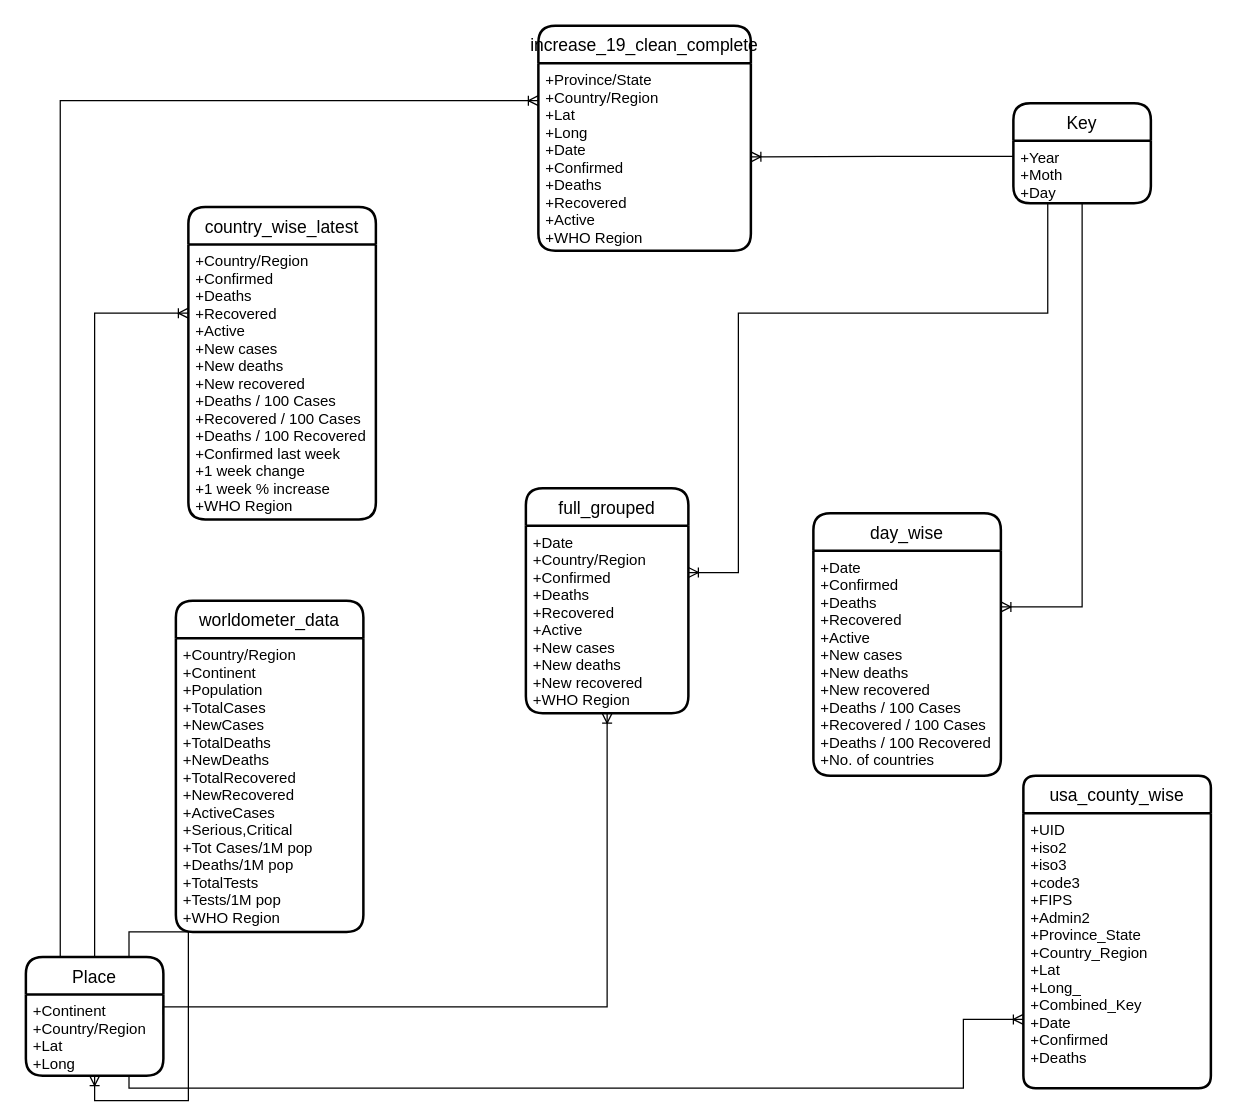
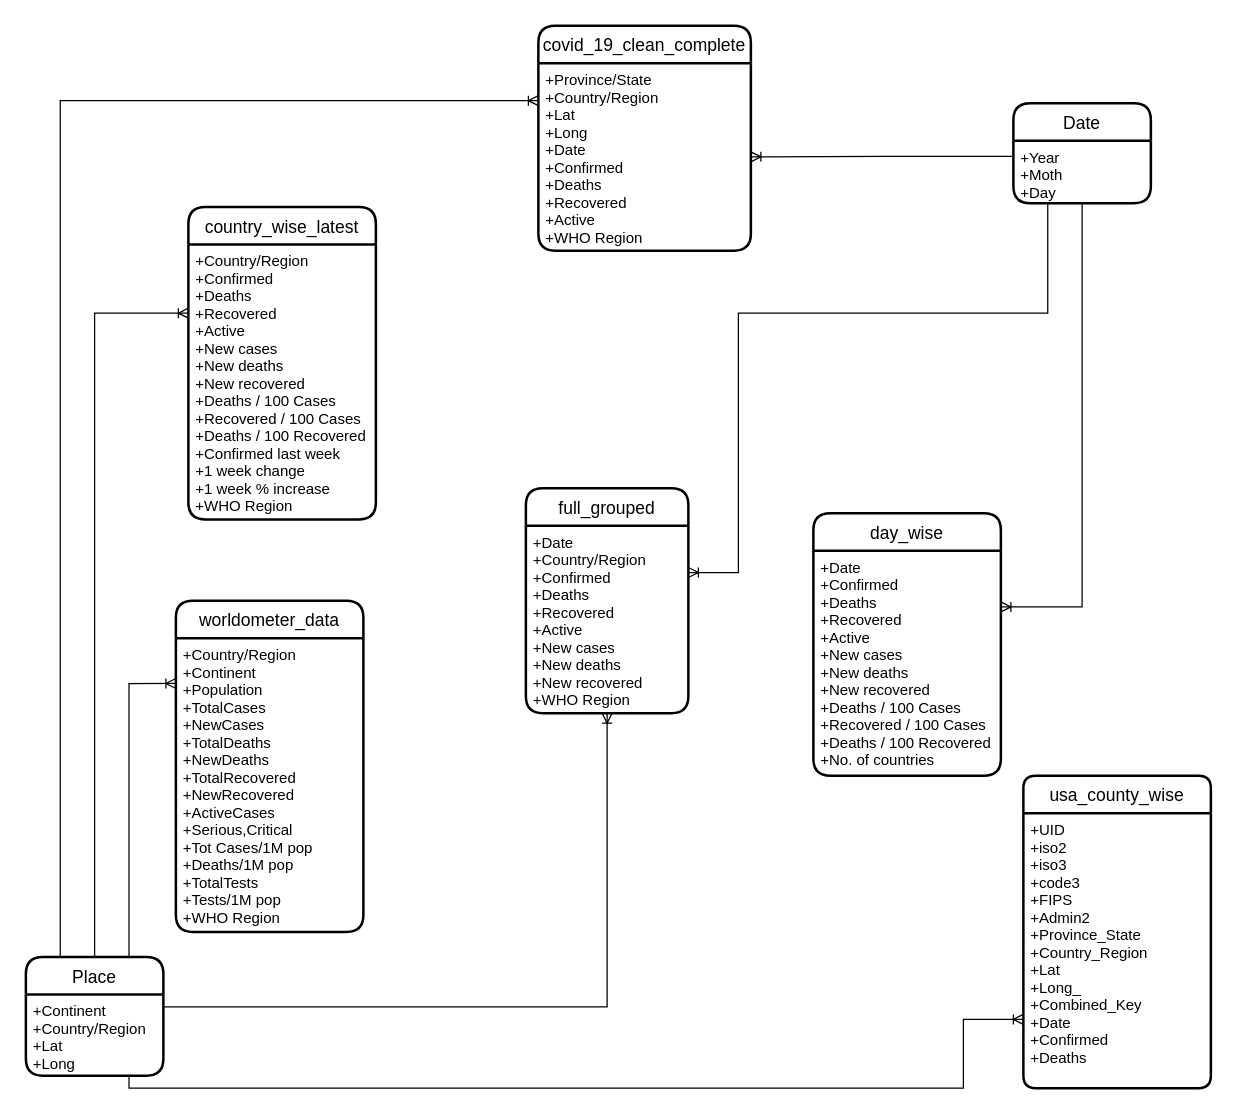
(644, 45) -> (644, 45)
(1081, 123) -> (1081, 123)
(188, 1076) -> (129, 788)
